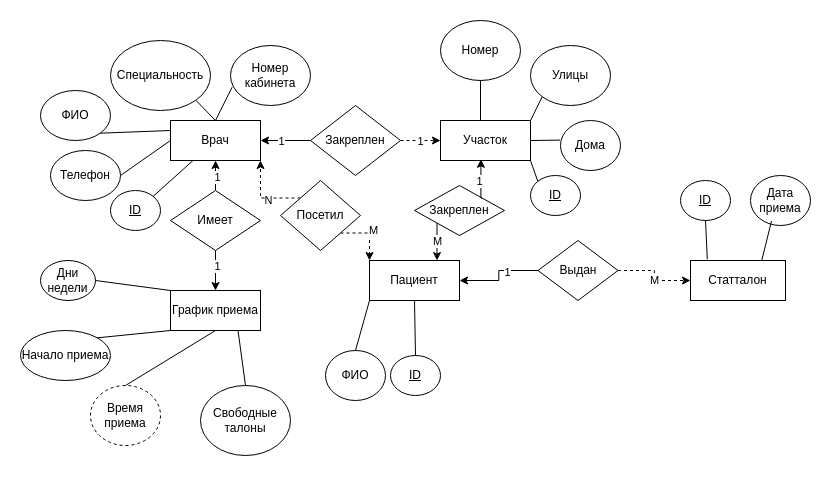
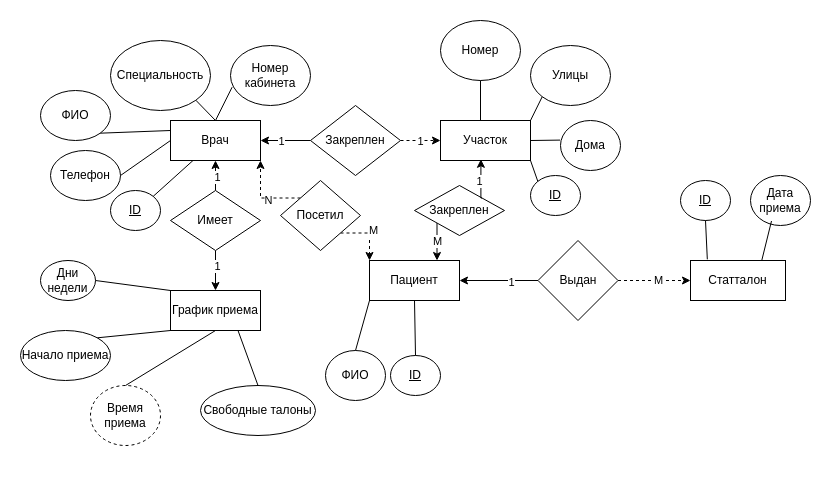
(578, 271) -> (578, 281)
(246, 421) -> (258, 411)
